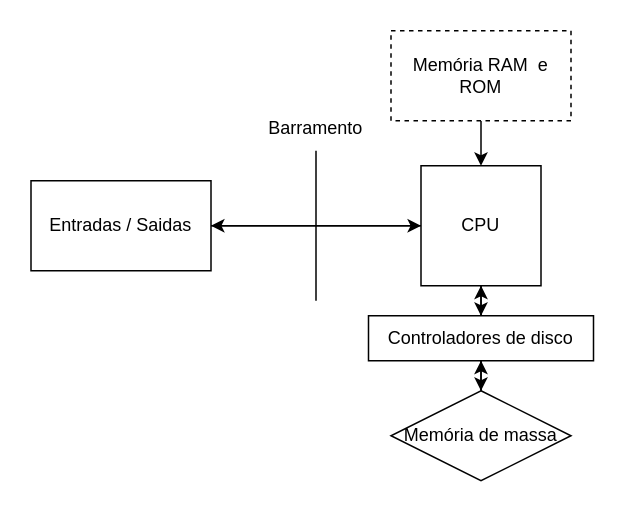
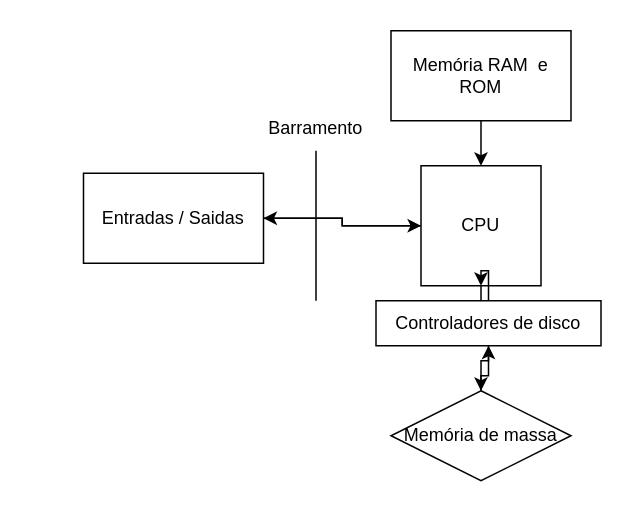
(481, 76) -> (481, 76)
(121, 226) -> (173, 218)
(481, 338) -> (488, 323)
